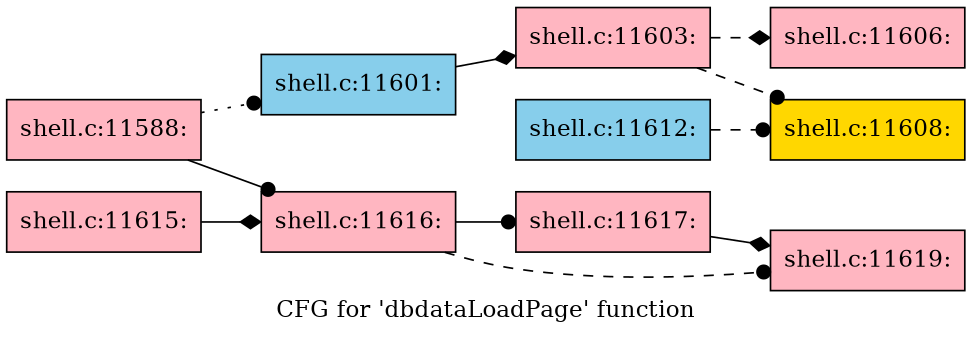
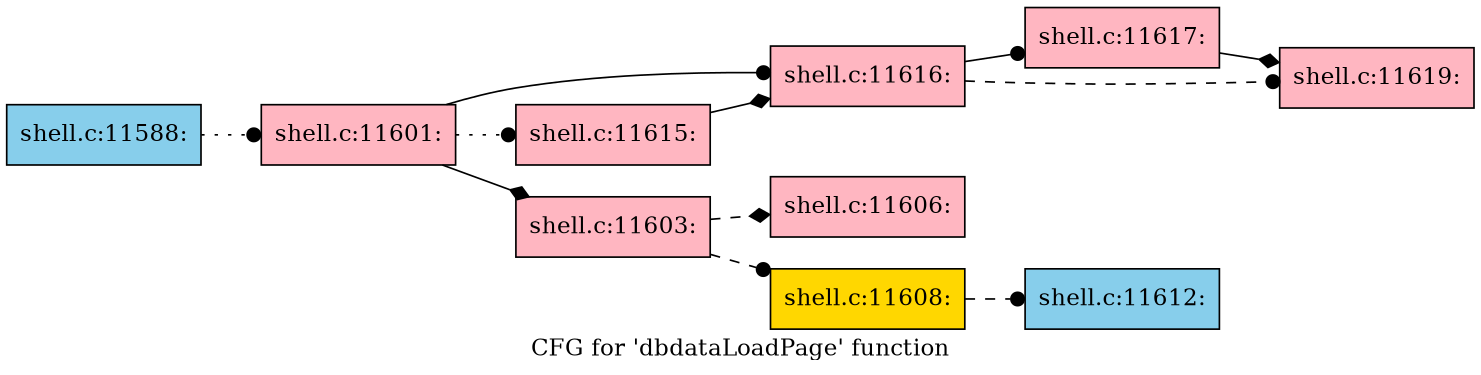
(358, 85) -> (358, 135)
(104, 130) -> (104, 135)
(733, 130) -> (988, 299)
none -> (479, 135)
(224, 173) -> (600, 78)
